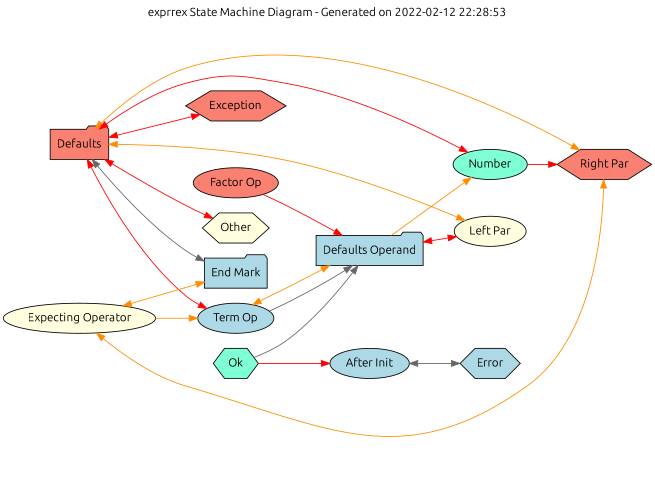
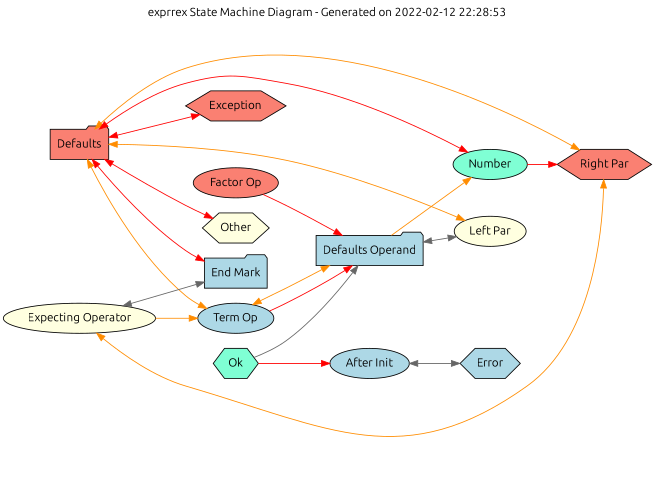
(144, 215) -> (144, 215)
(440, 239) -> (440, 239)
(137, 242) -> (137, 242)
(308, 292) -> (308, 292)
(164, 294) -> (164, 294)
